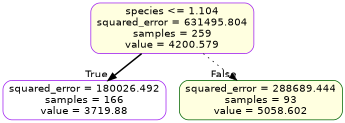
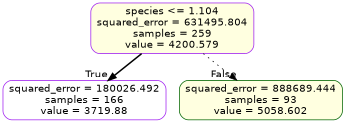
(261, 100) -> (261, 100)
